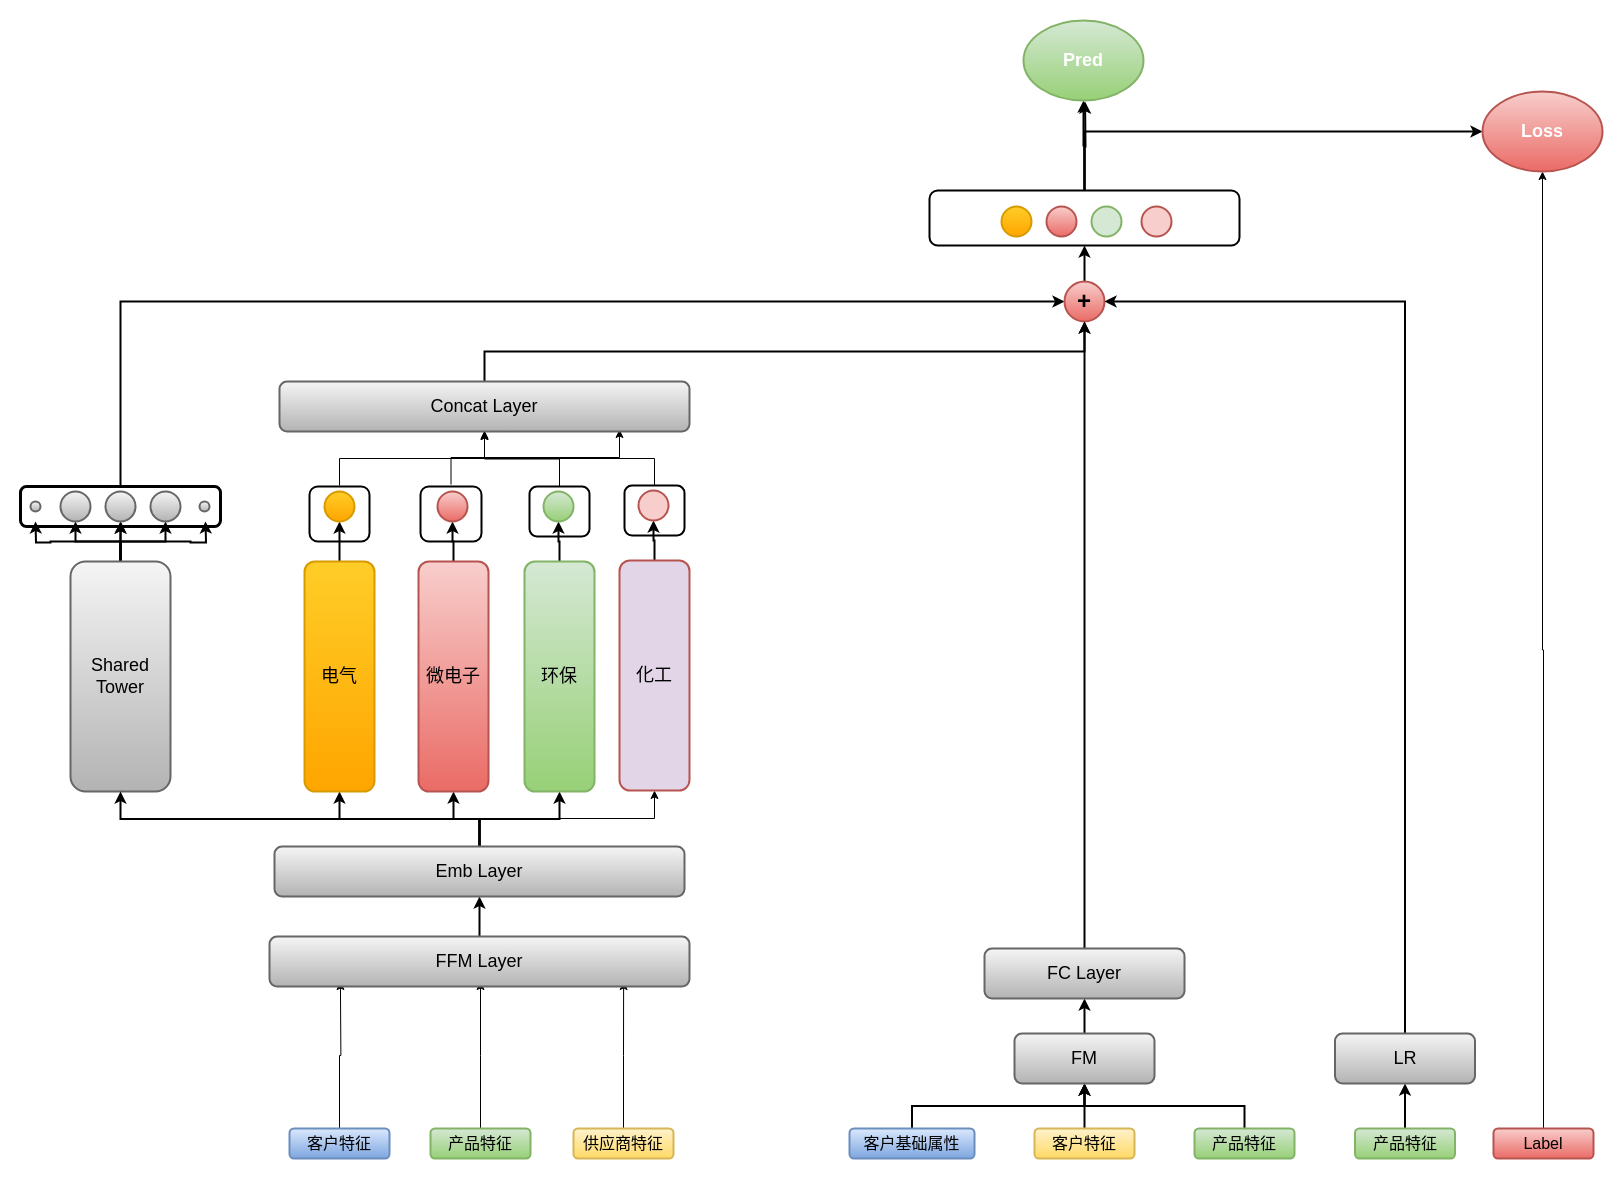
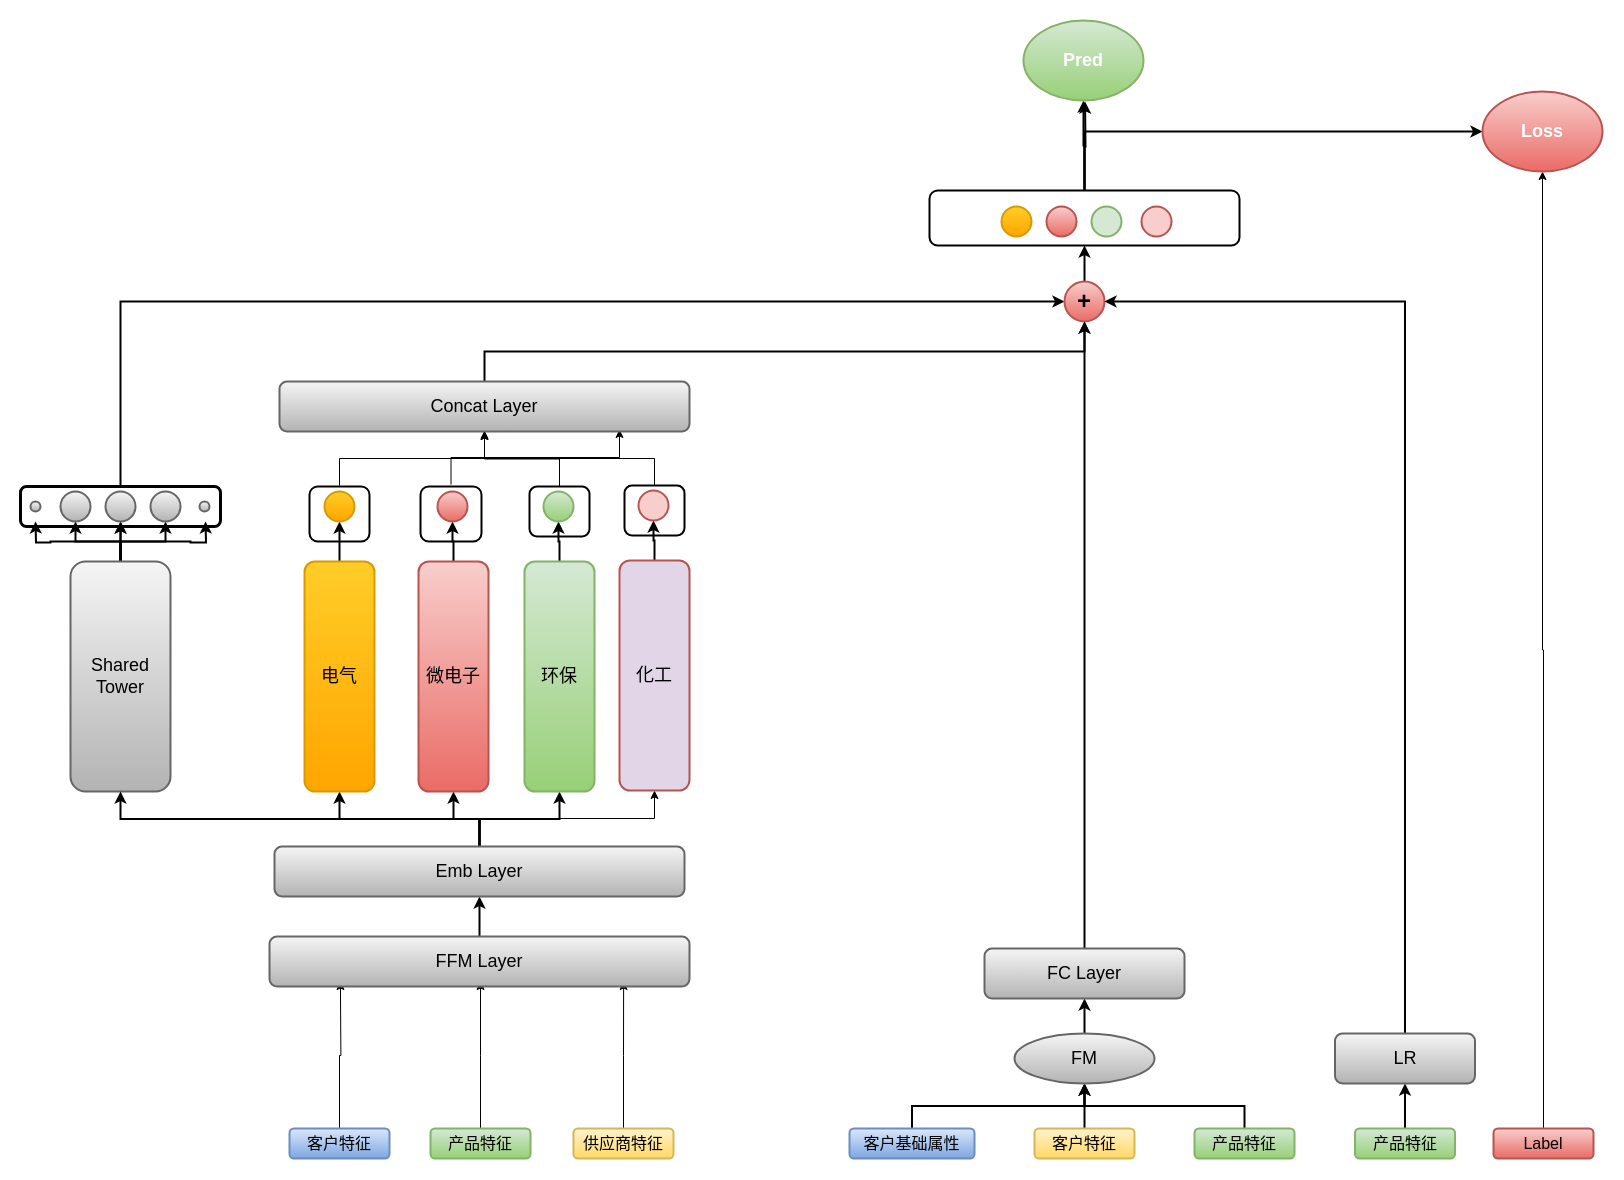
(1085, 1059) -> (1085, 1059)
